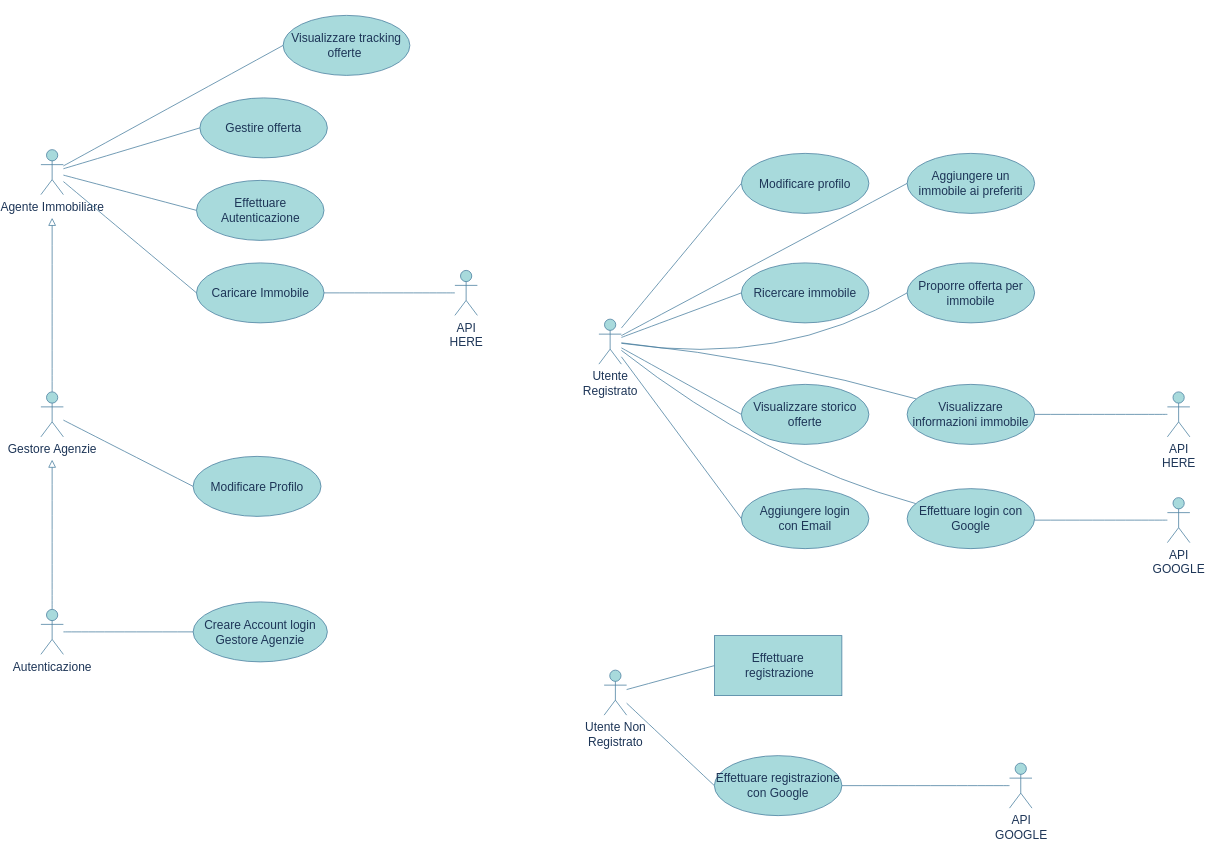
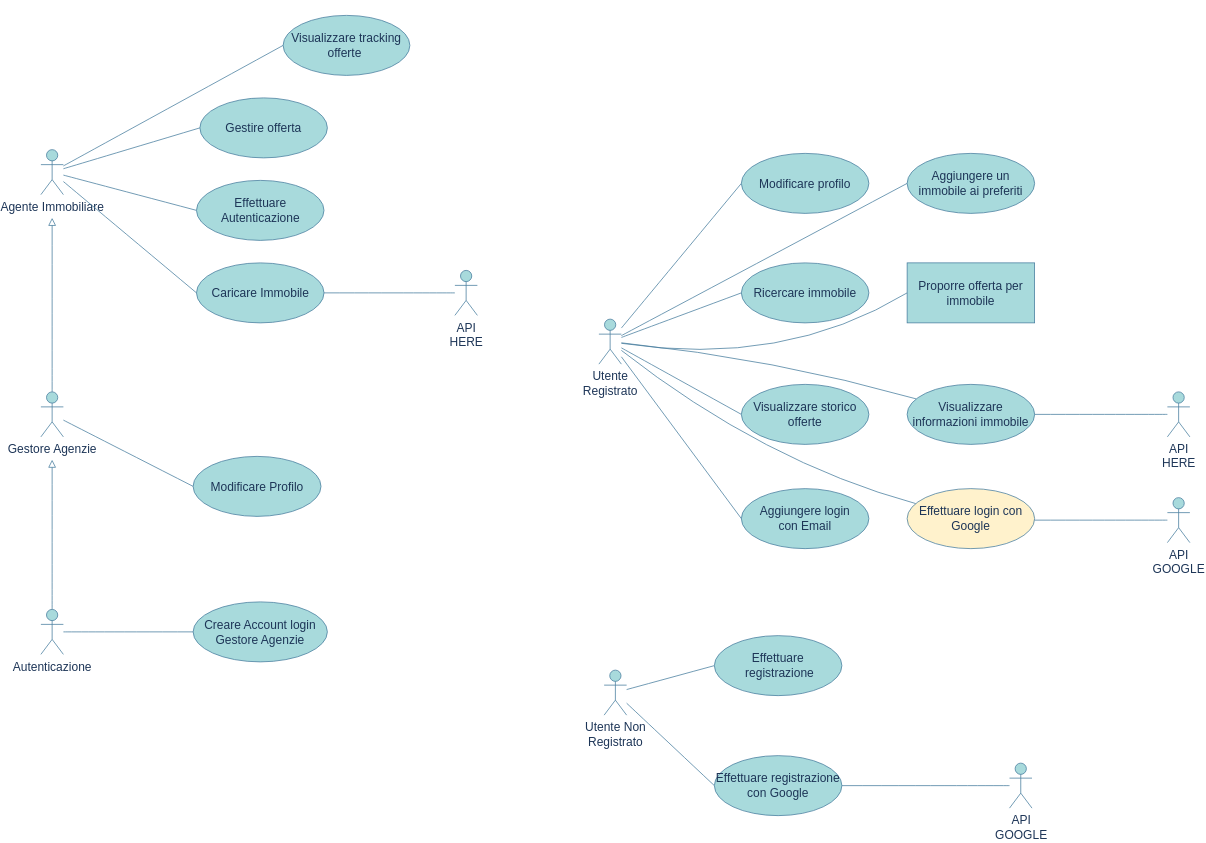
(971, 293) -> (971, 293)
(971, 519) -> (971, 519)
(778, 666) -> (778, 666)
